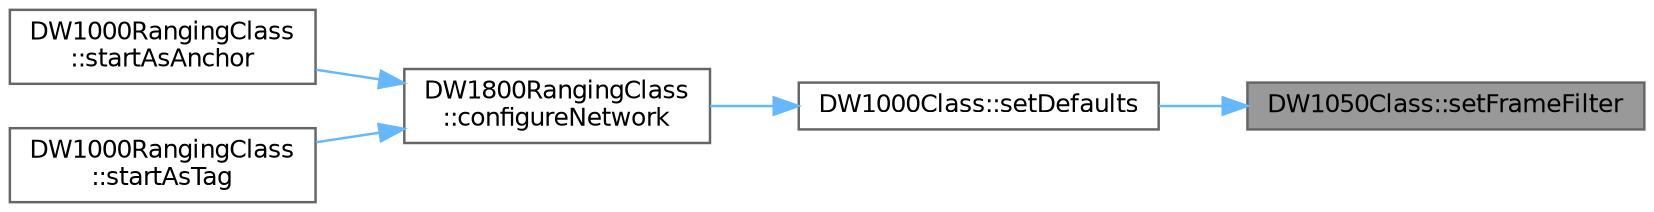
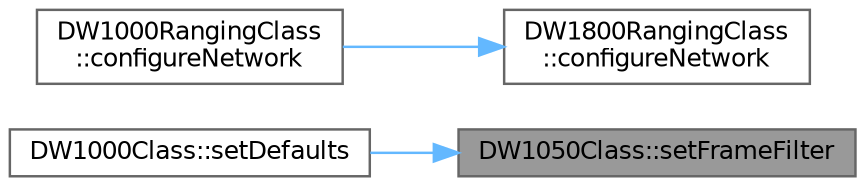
(163, 47) -> none
(742, 106) -> none
(163, 165) -> (190, 47)
